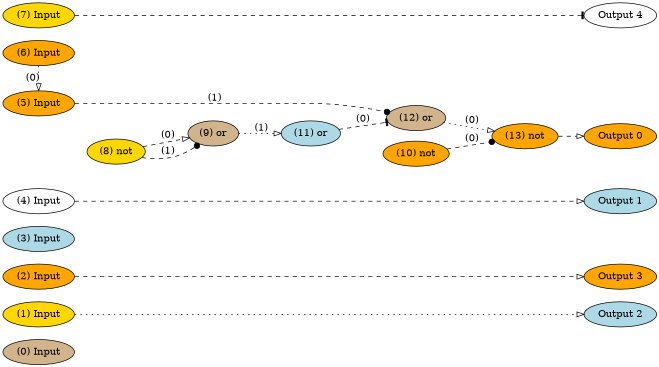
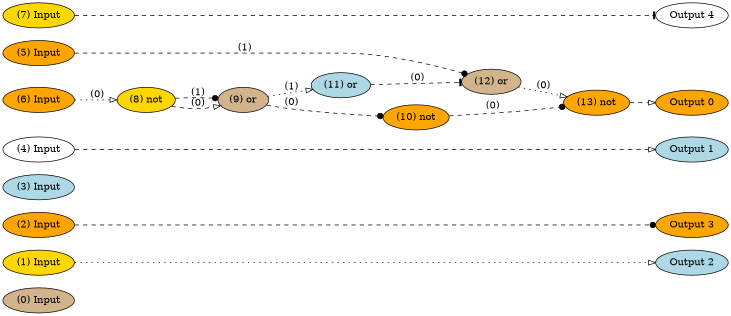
(39, 75) -> (92, 100)
none -> (322, 112)
(326, 277) -> (362, 225)
